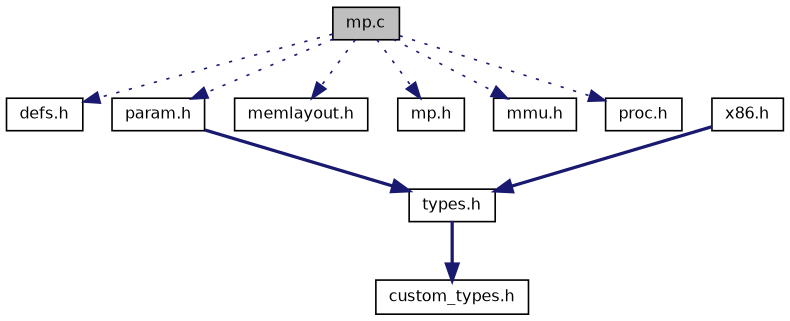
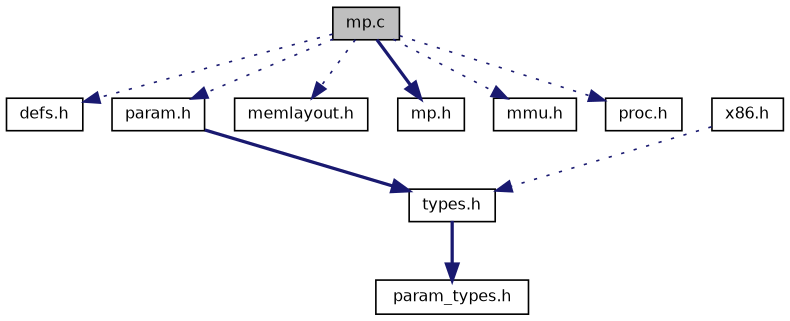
(394, 62) -> (394, 62)
(611, 157) -> (611, 157)
(452, 297) -> (452, 297)
